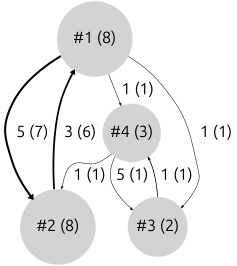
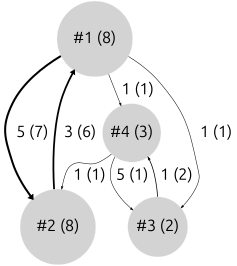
(176, 176) -> (176, 176)
